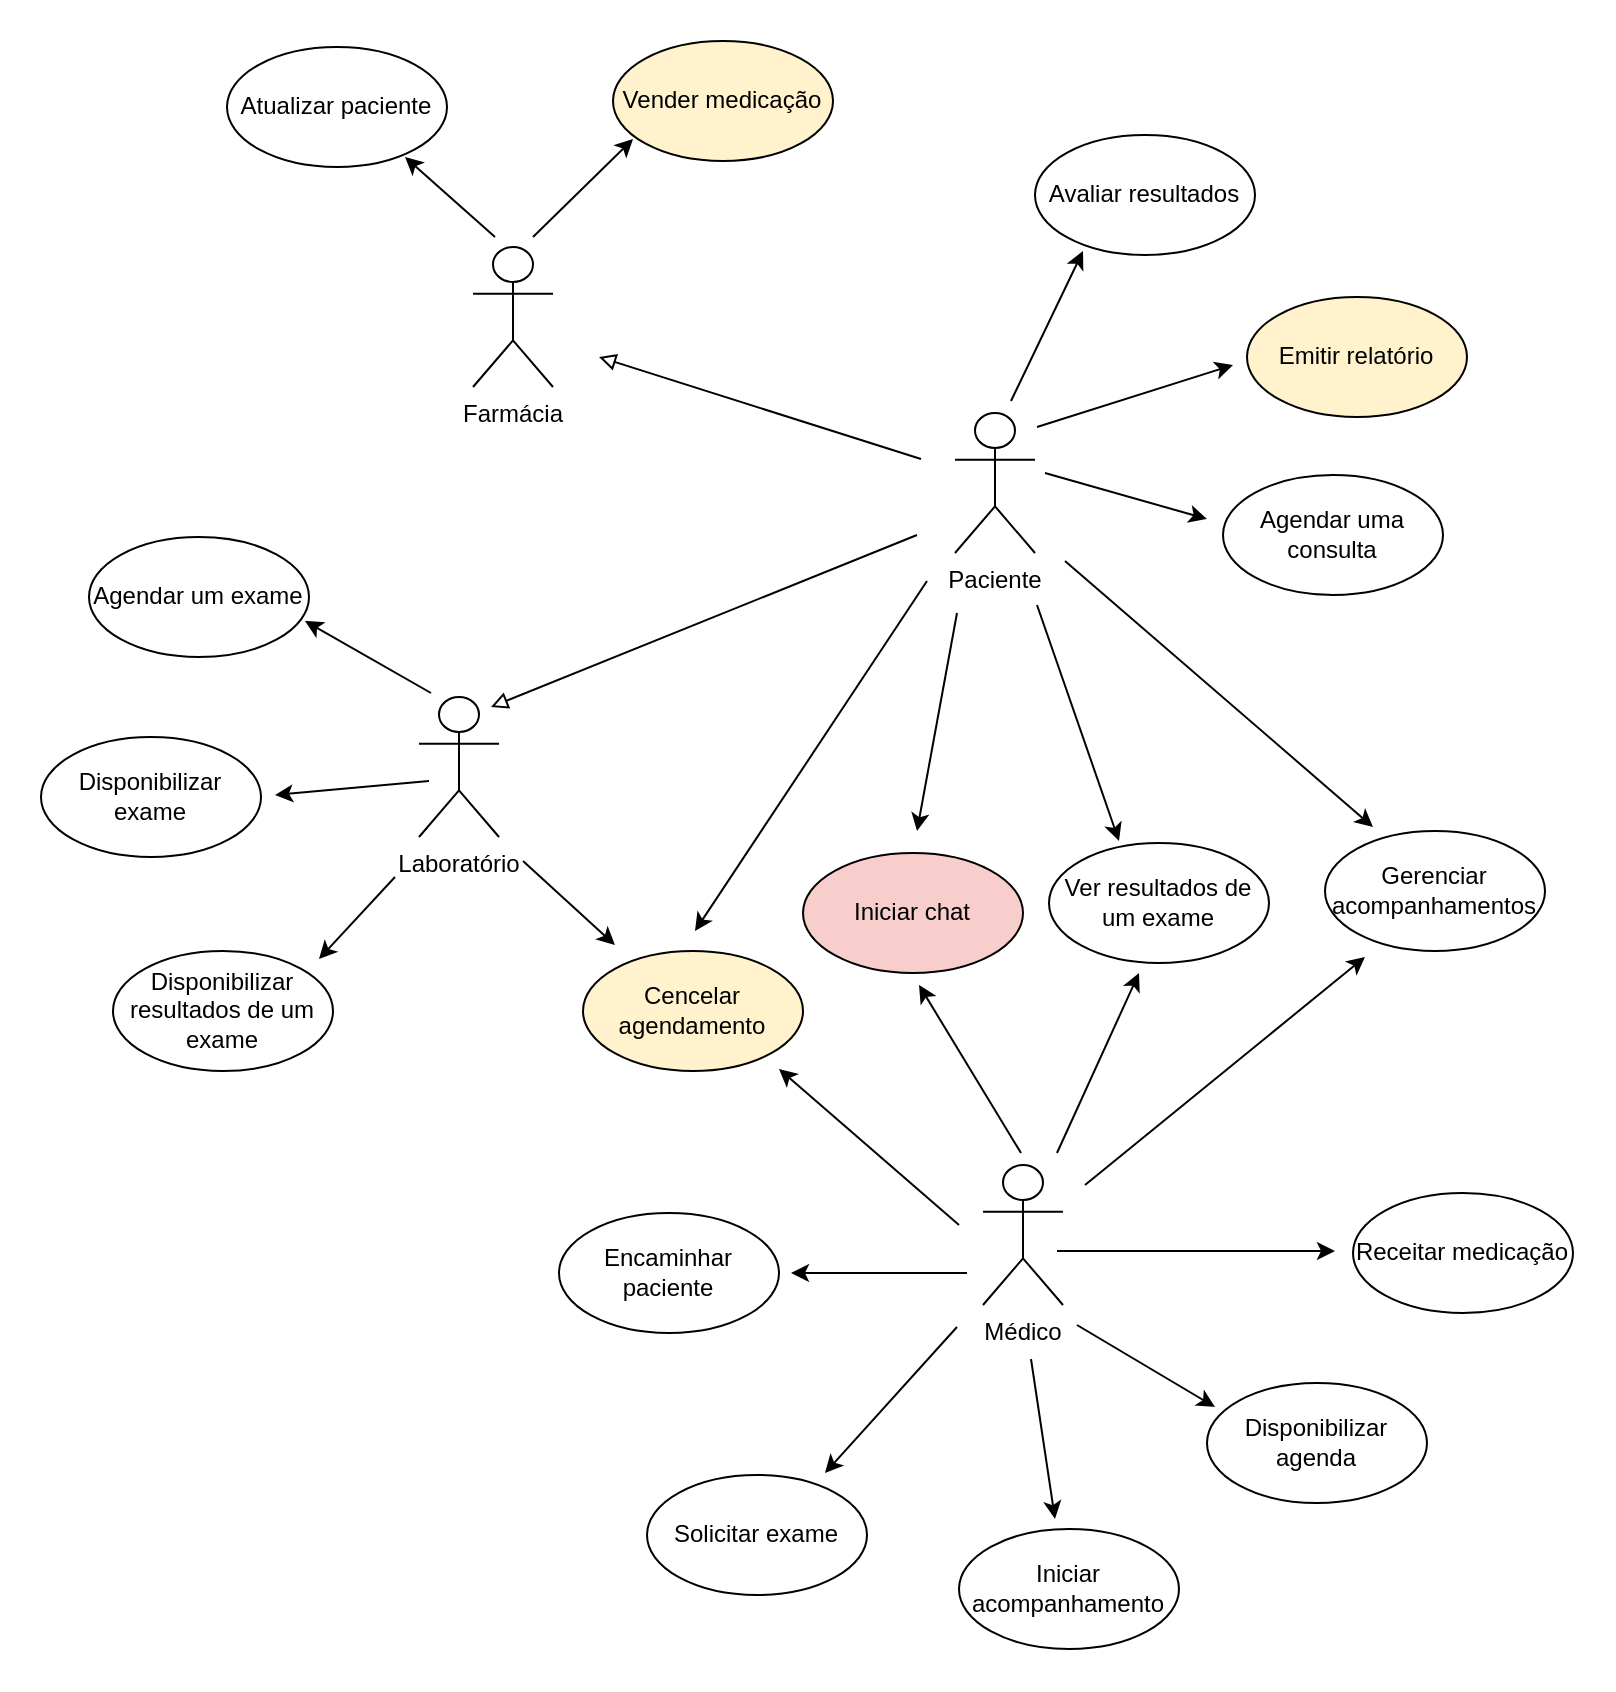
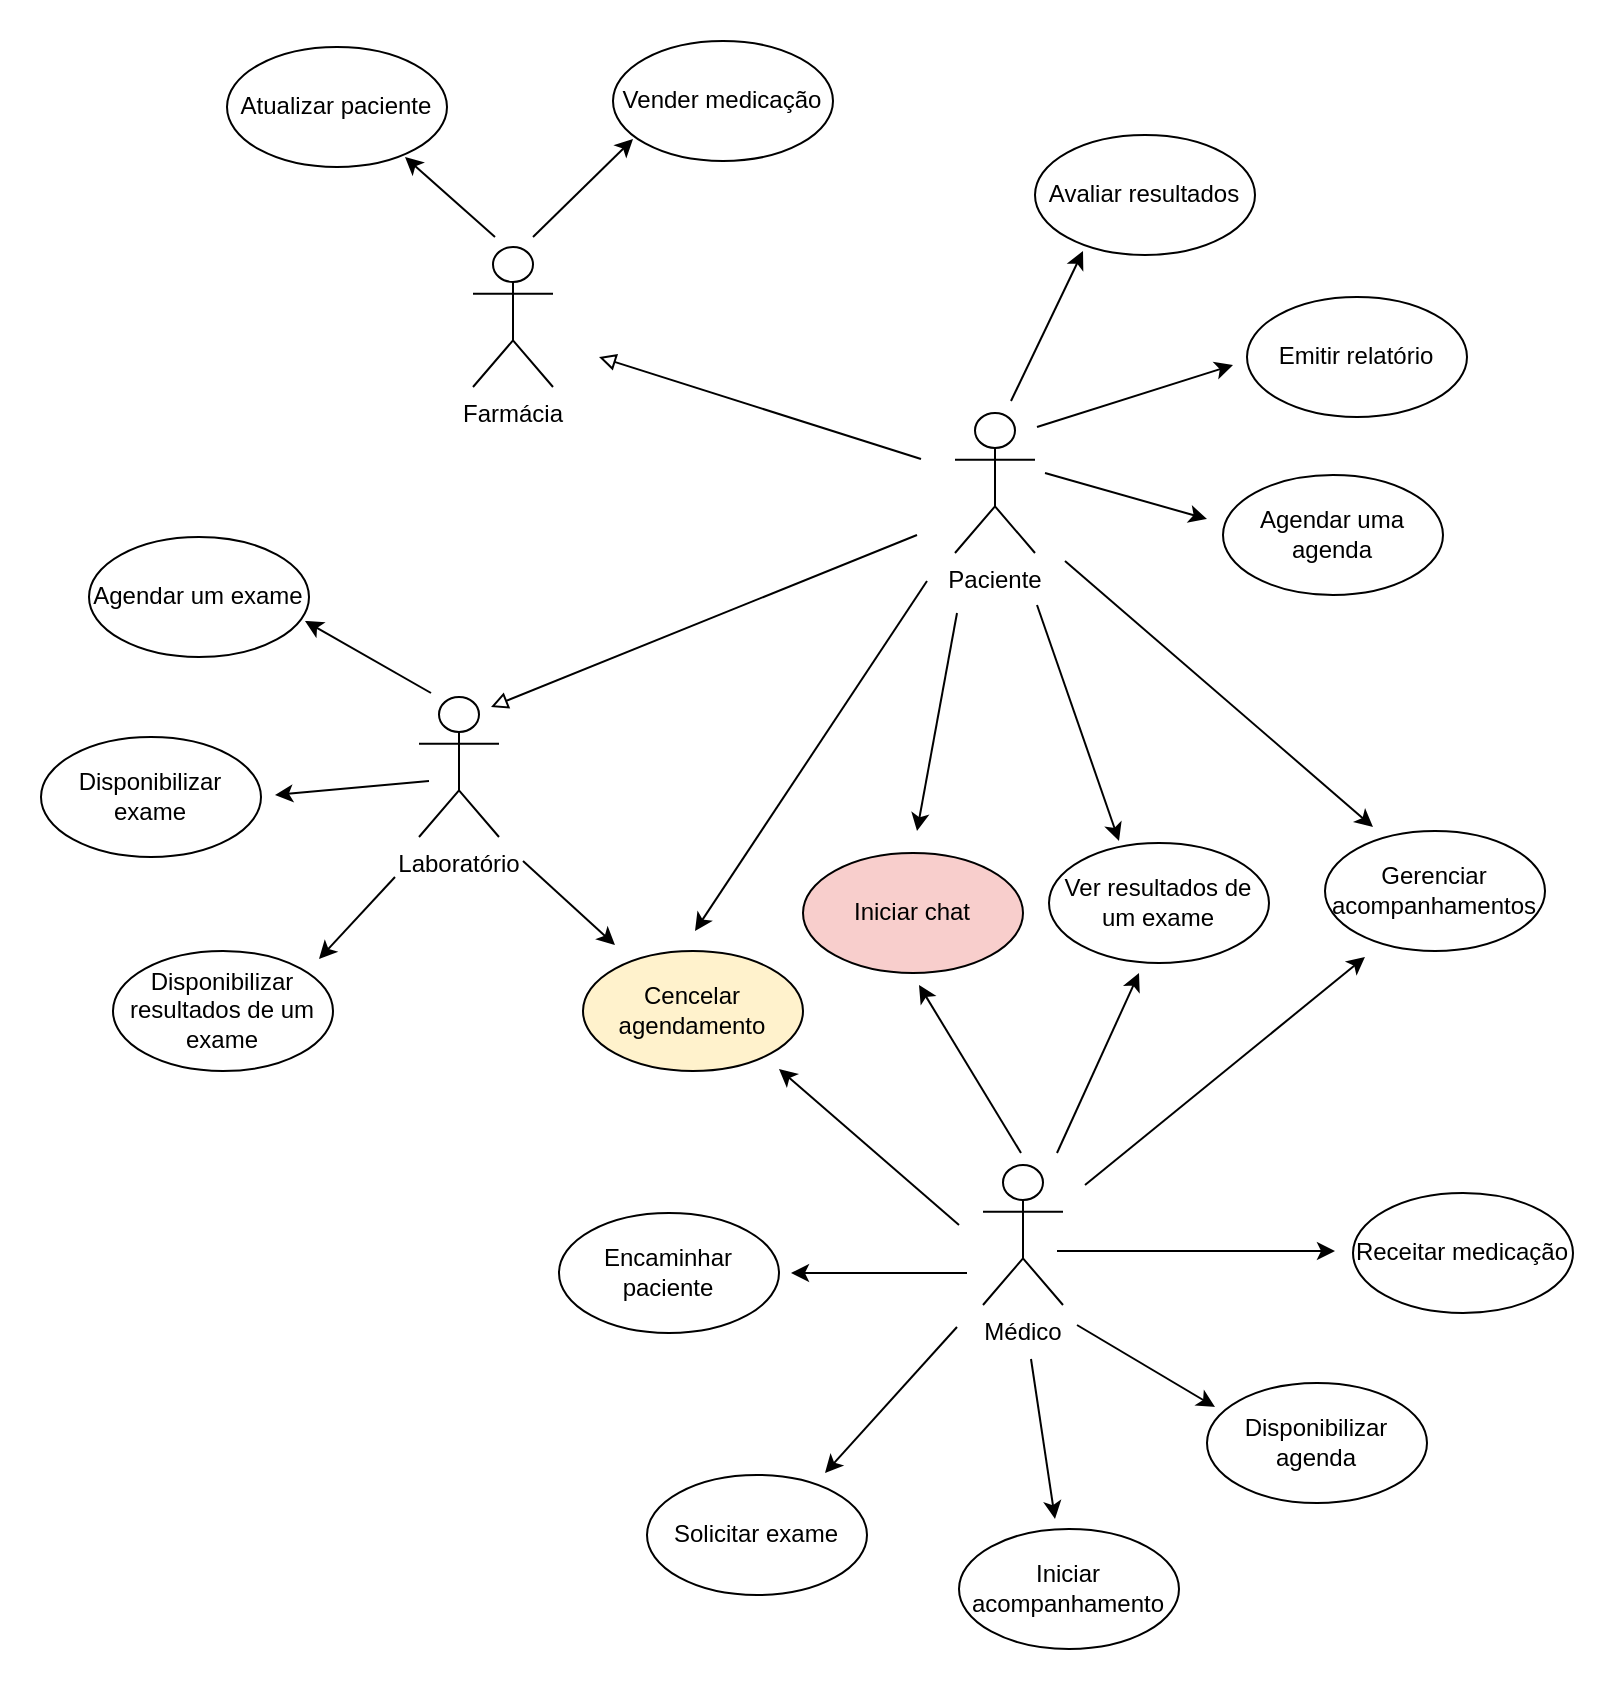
(723, 101) -> (723, 101)
(1357, 357) -> (1357, 357)
(1333, 535) -> (1333, 535)
